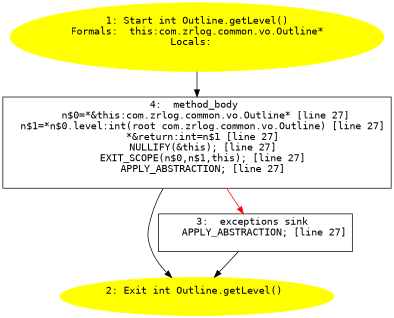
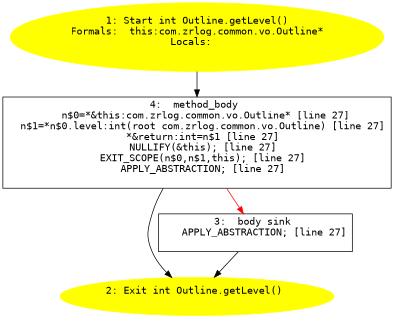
(255, 233) -> (255, 233)
